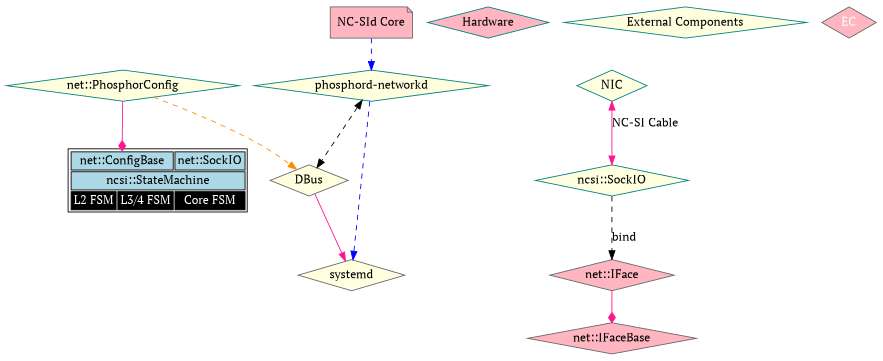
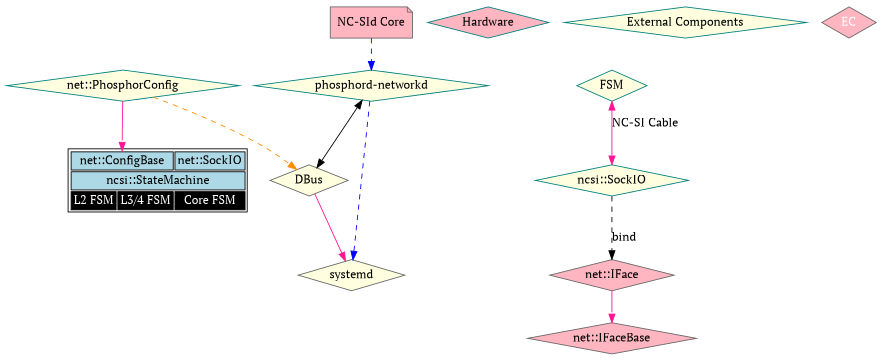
(612, 86) -> (612, 86)
(122, 121) -> (122, 121)
(340, 134) -> (340, 134)
(612, 302) -> (612, 302)
